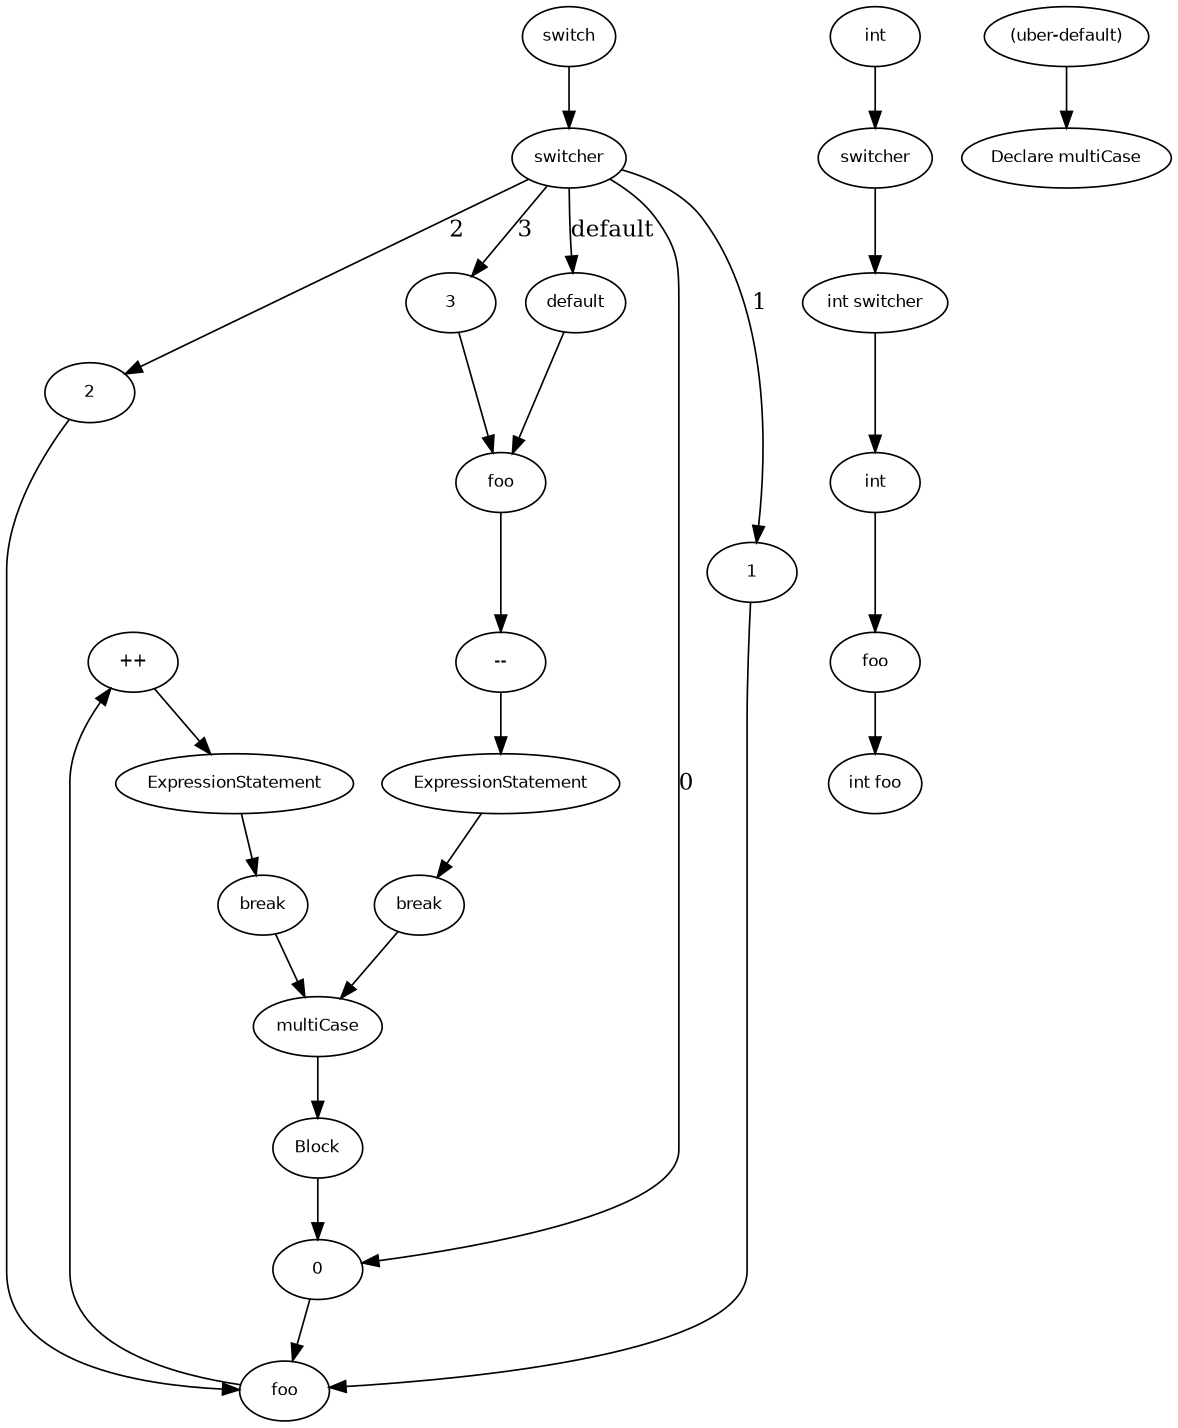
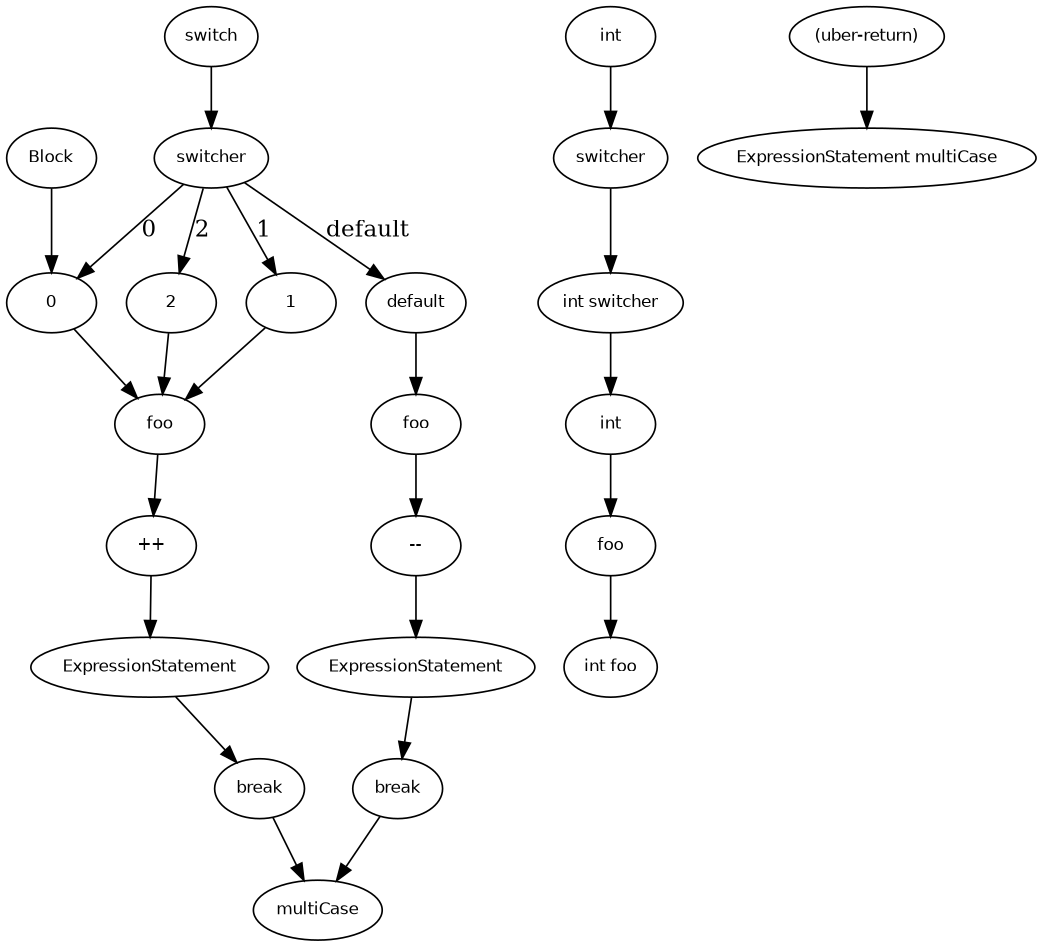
(1067, 37) -> (867, 37)
(1067, 158) -> (867, 158)
(451, 303) -> none
(318, 1079) -> none
